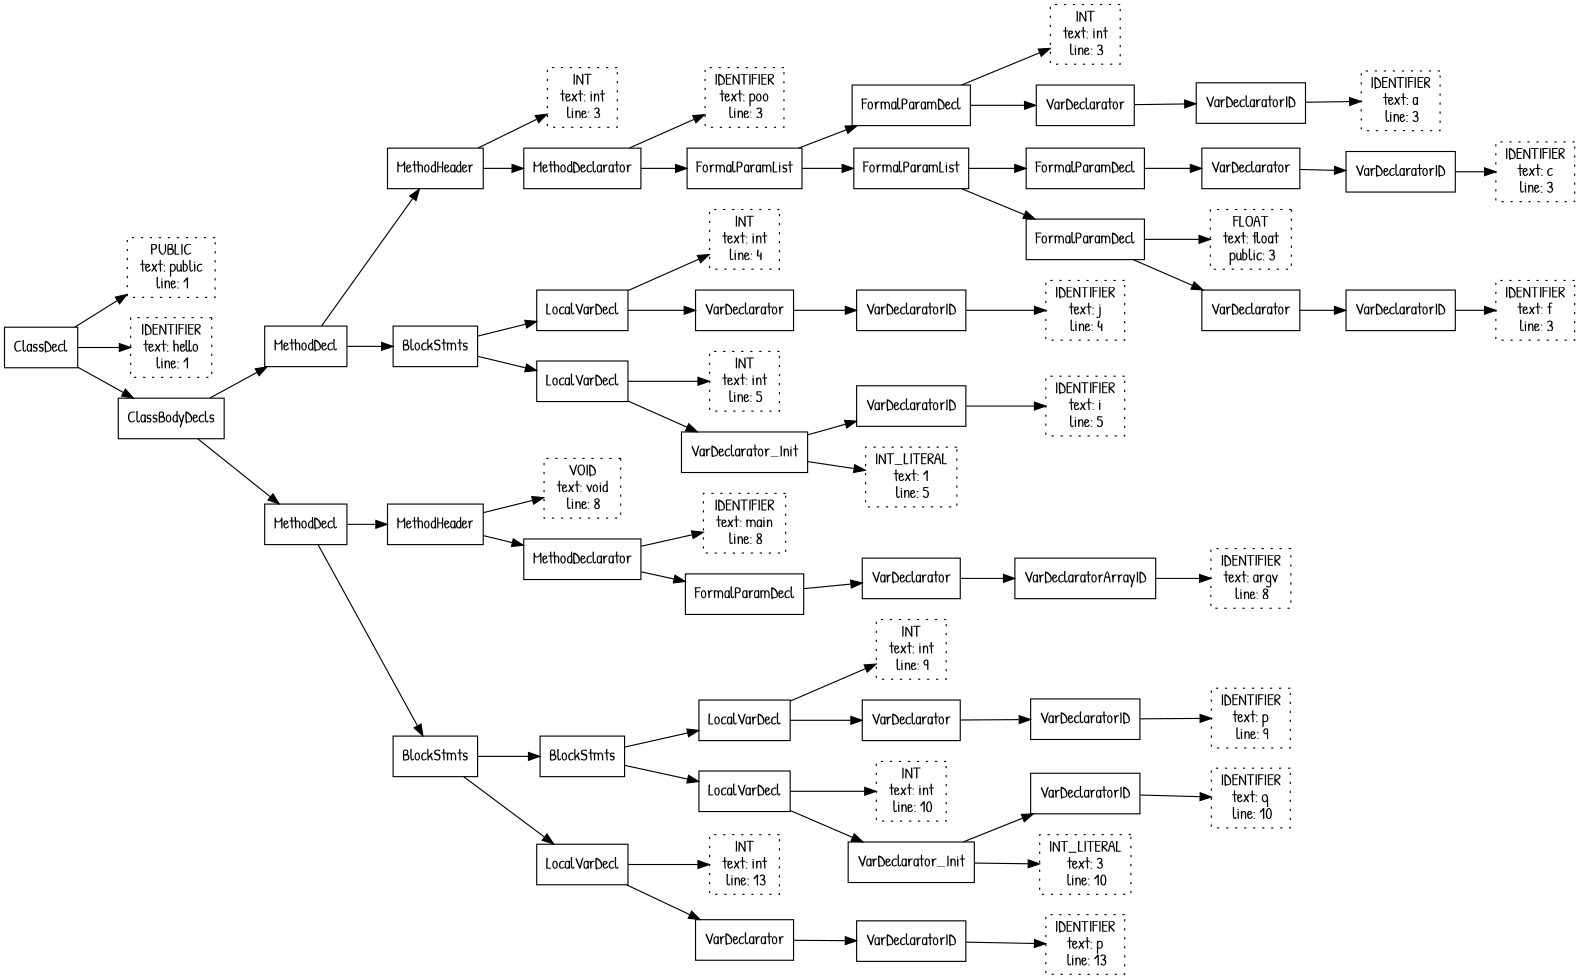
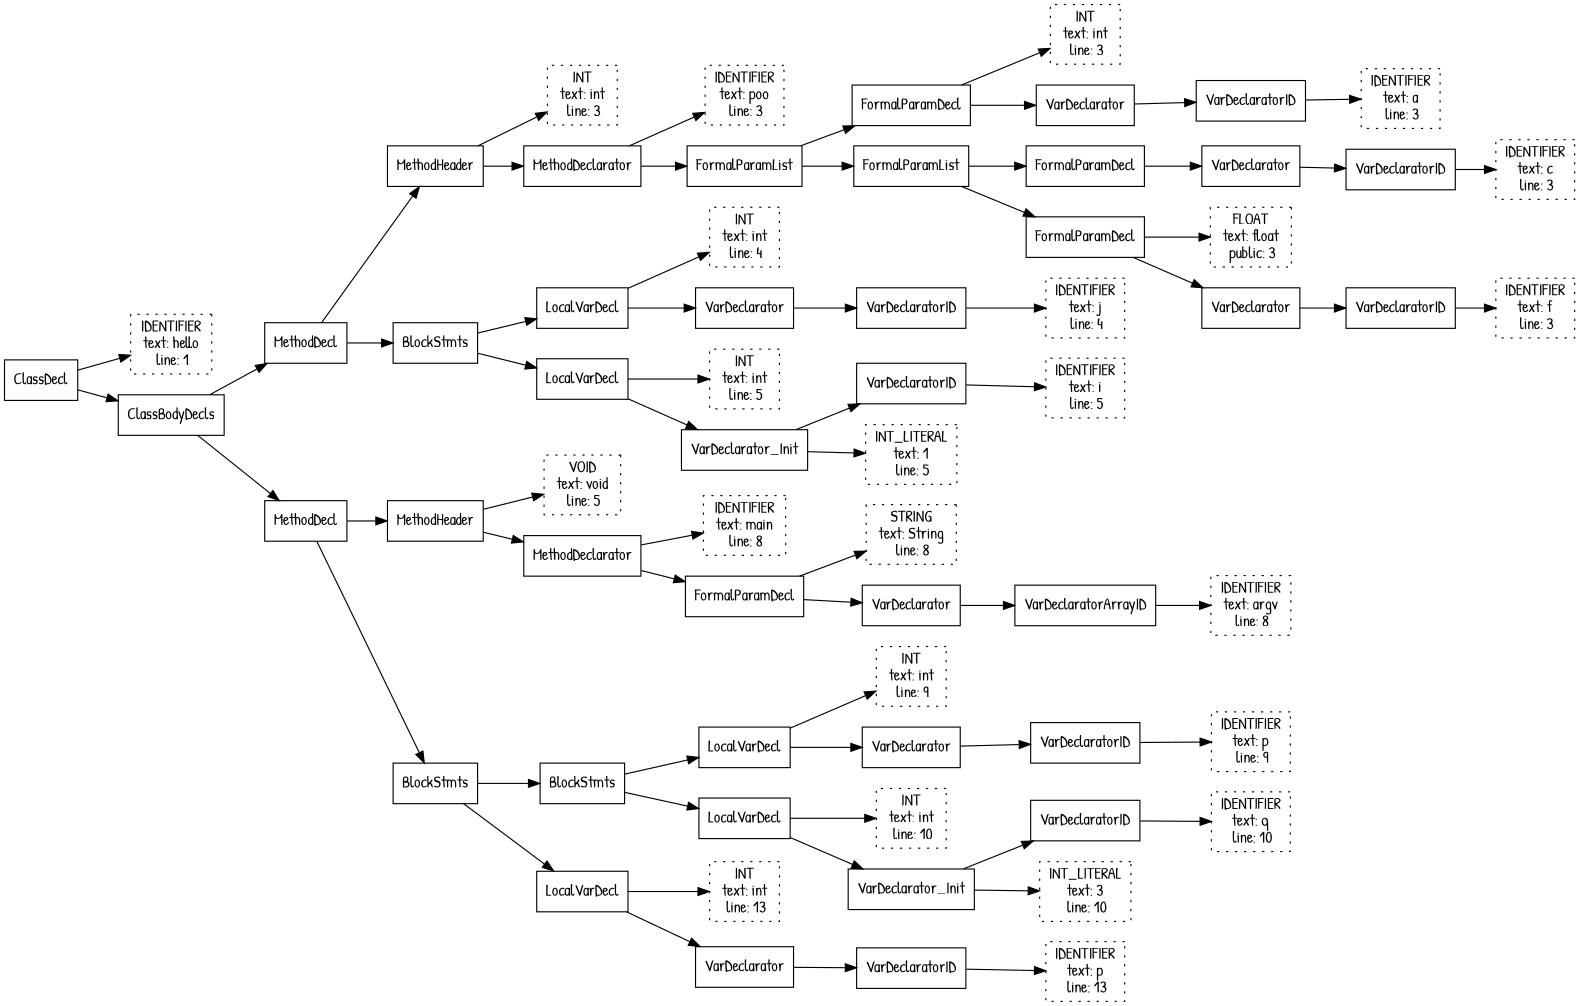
(171, 268) -> none
(582, 505) -> (582, 501)
none -> (911, 534)
